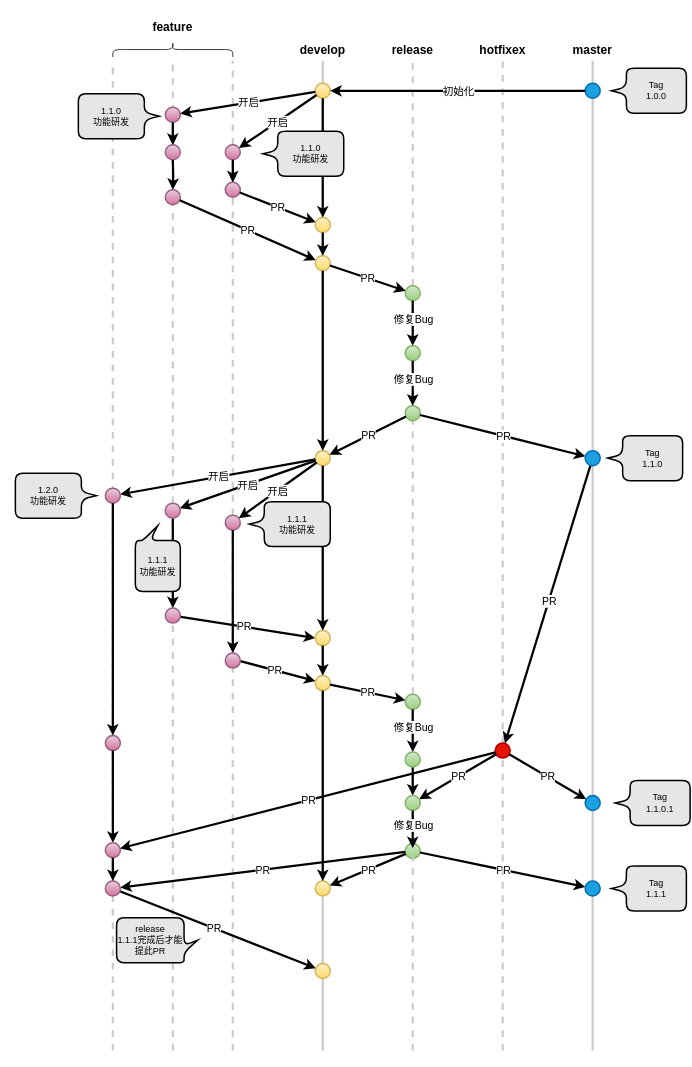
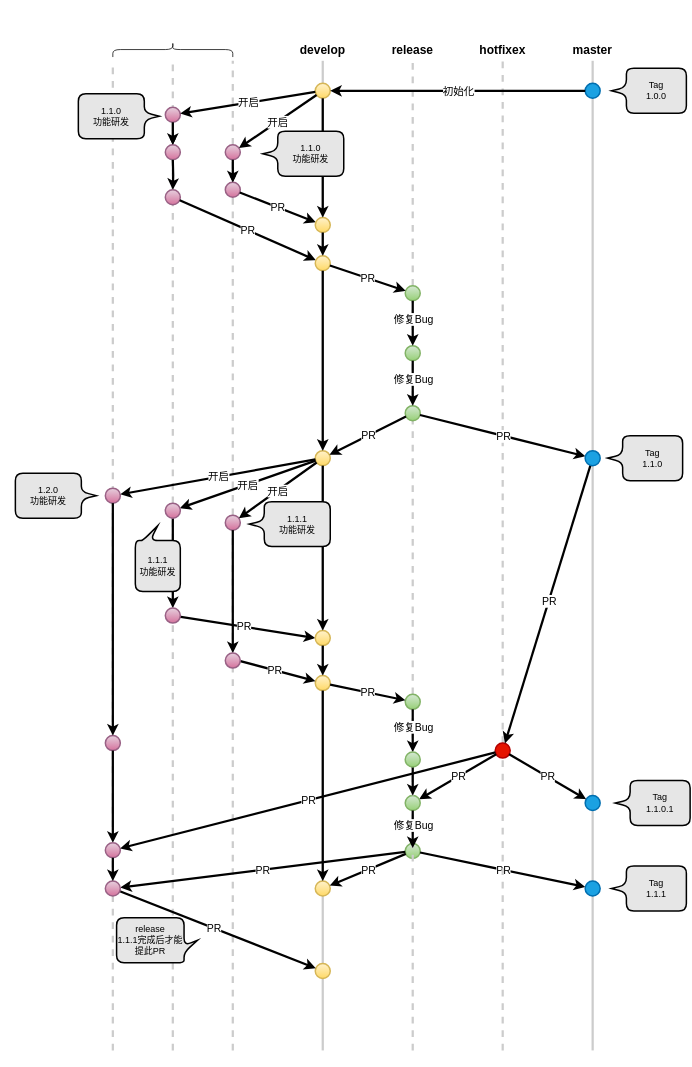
(173, 27) -> none
